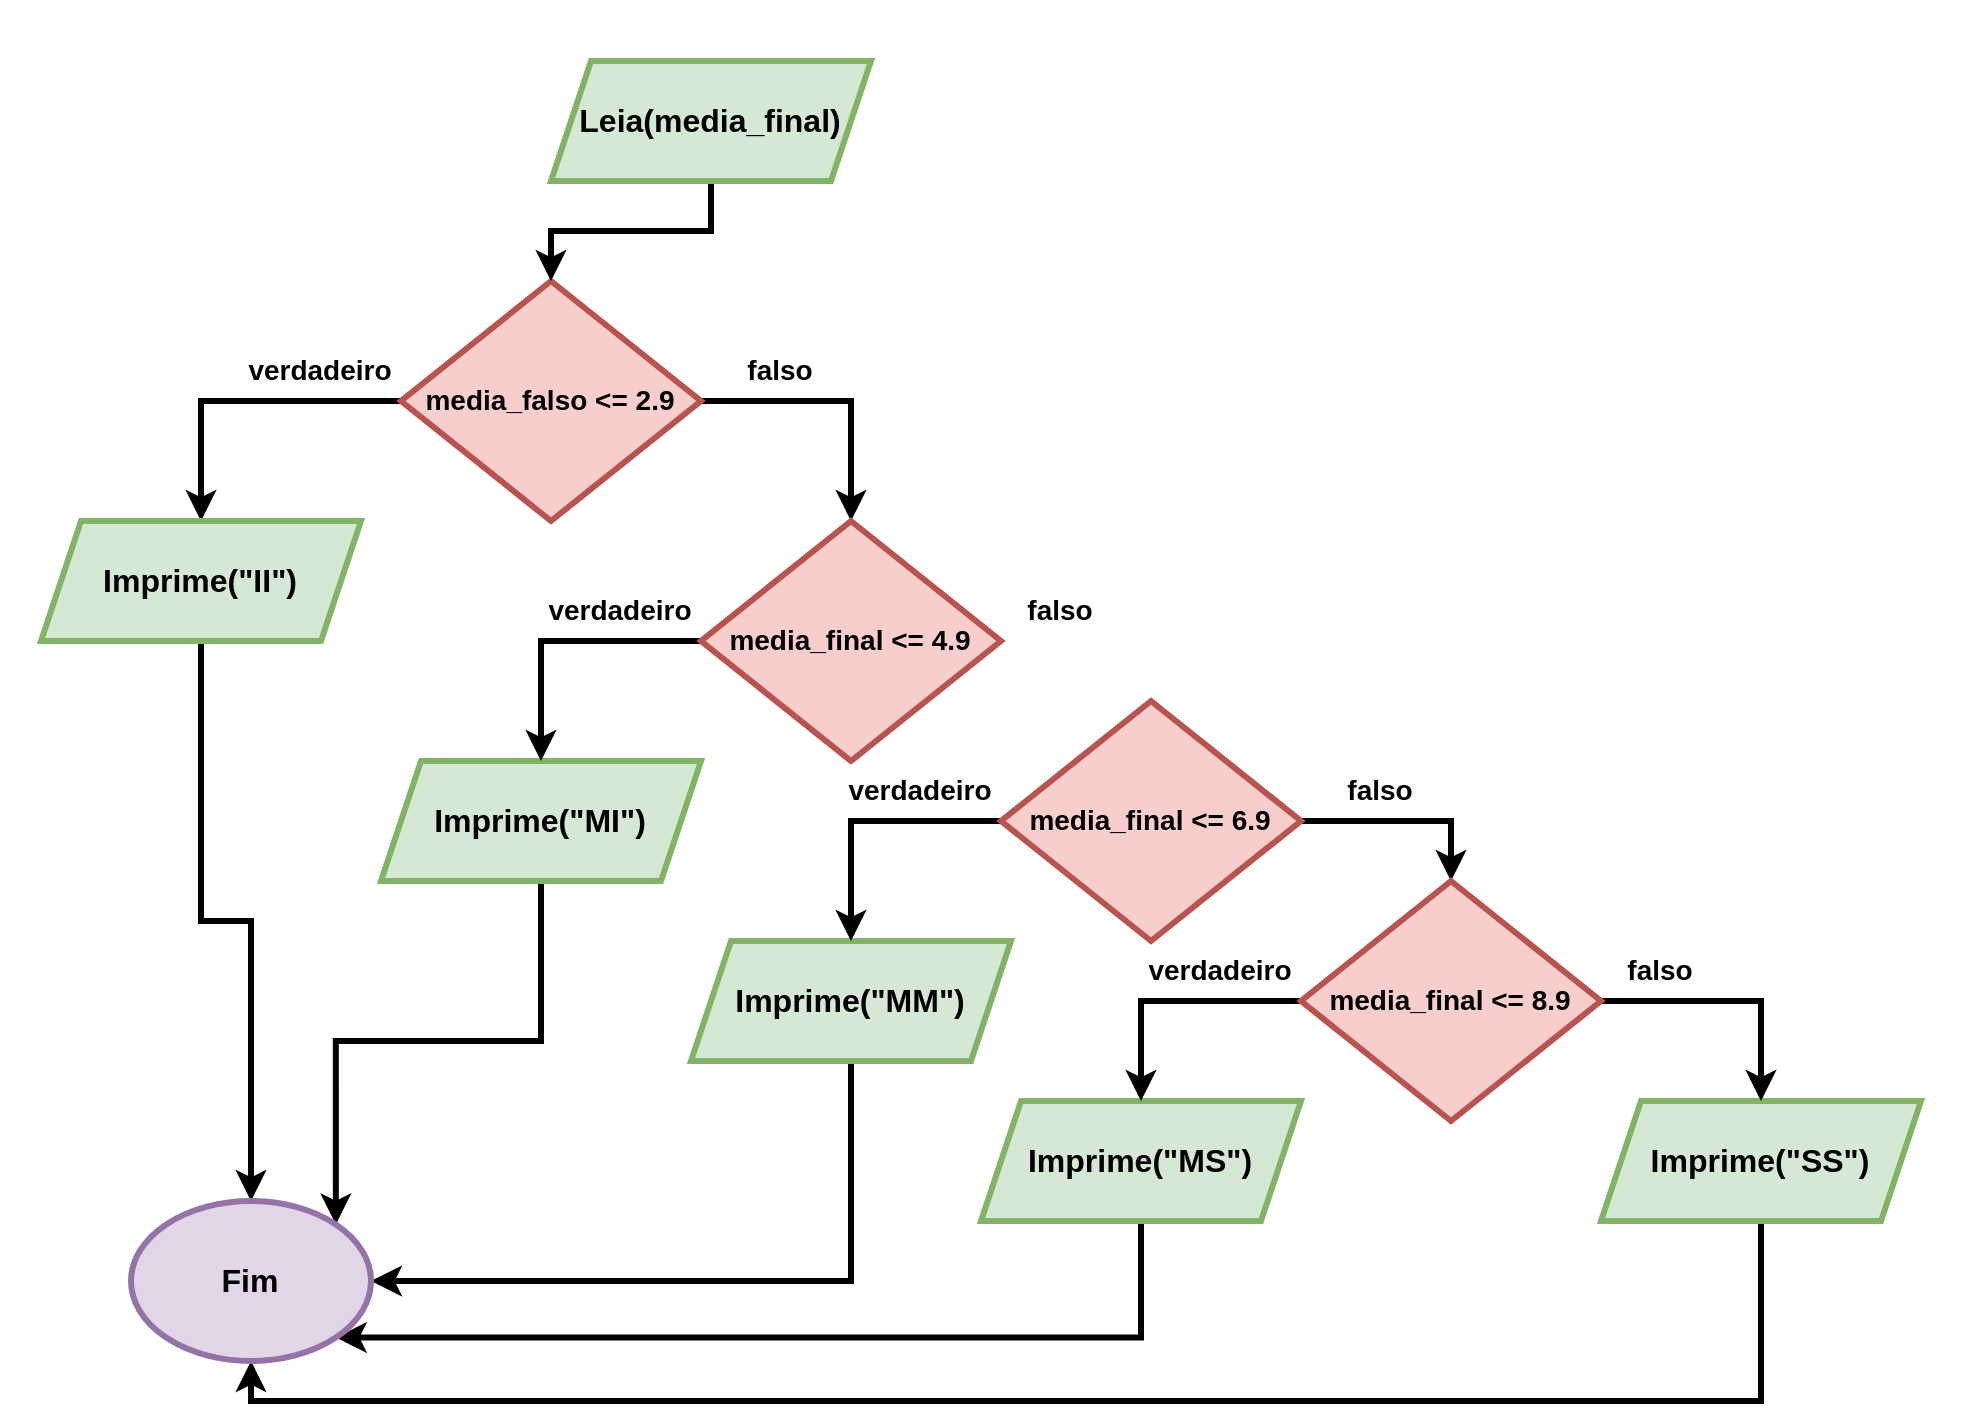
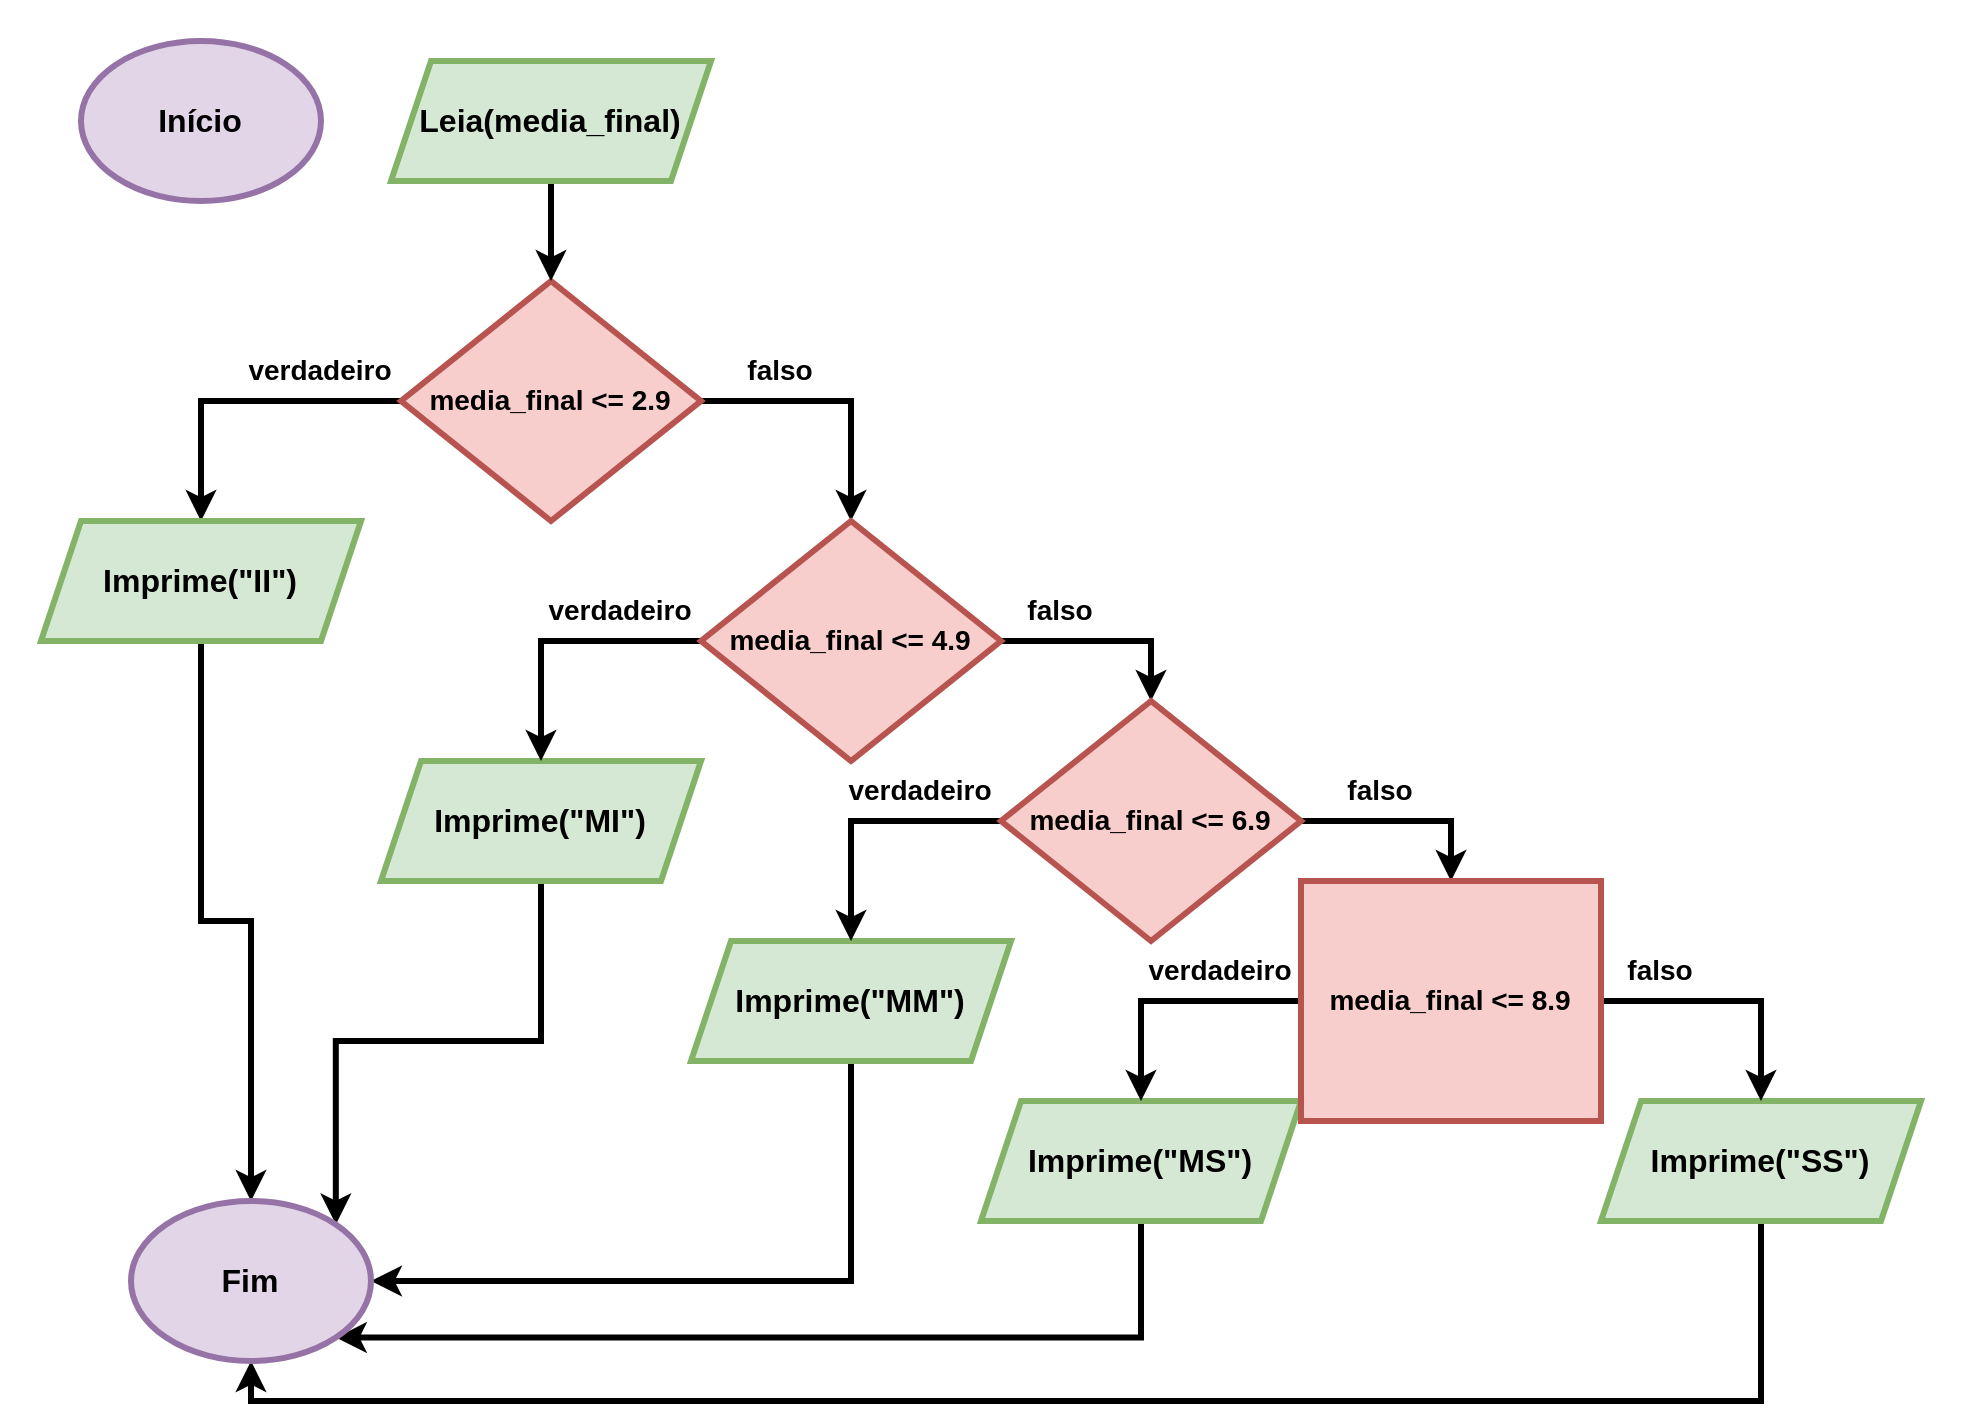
none -> (201, 121)
(711, 121) -> (551, 121)
(551, 401) -> (551, 401)
none -> (1095, 641)
(1451, 1001) -> (1451, 1001)
